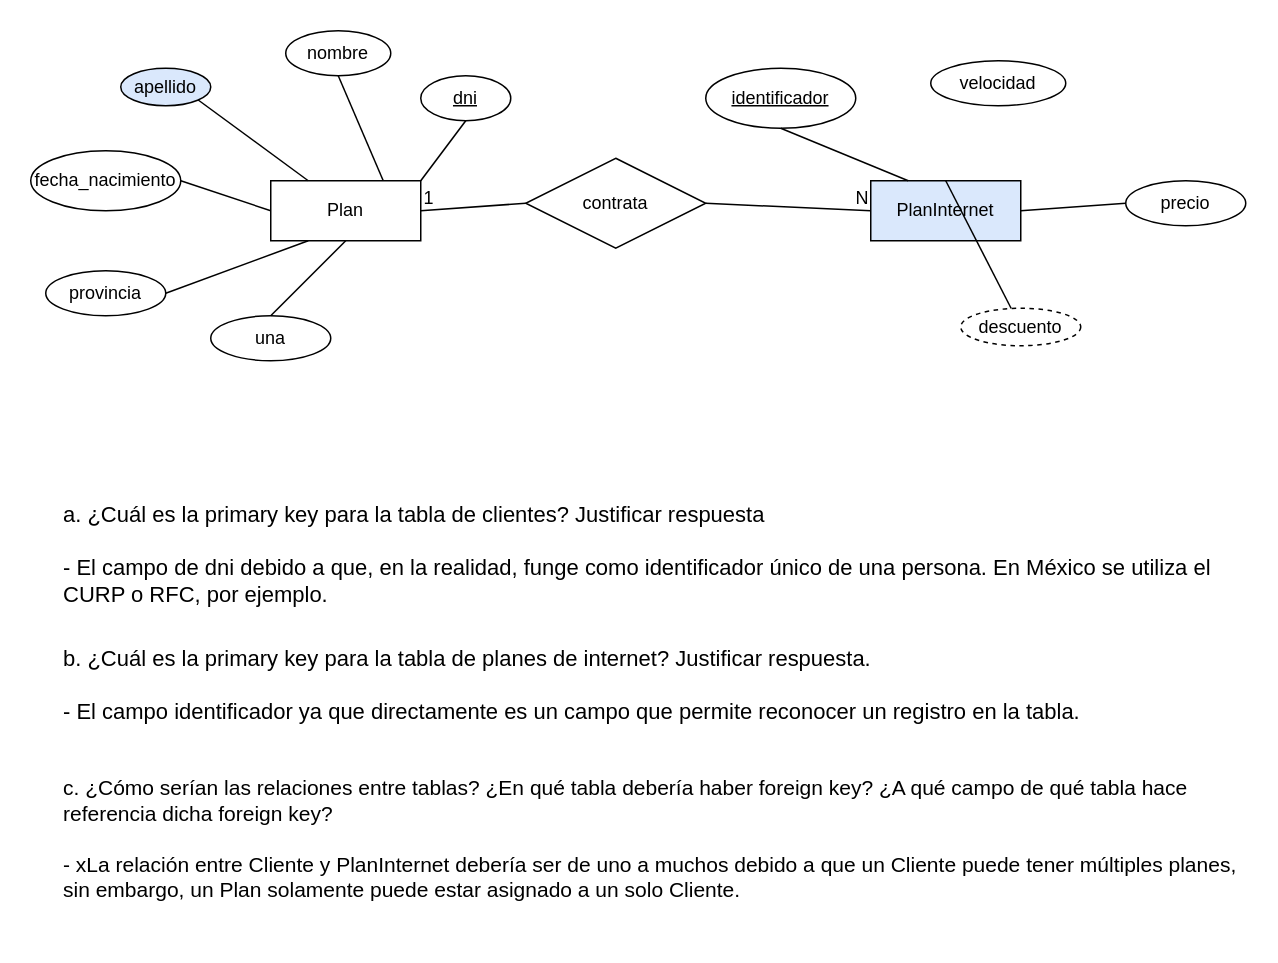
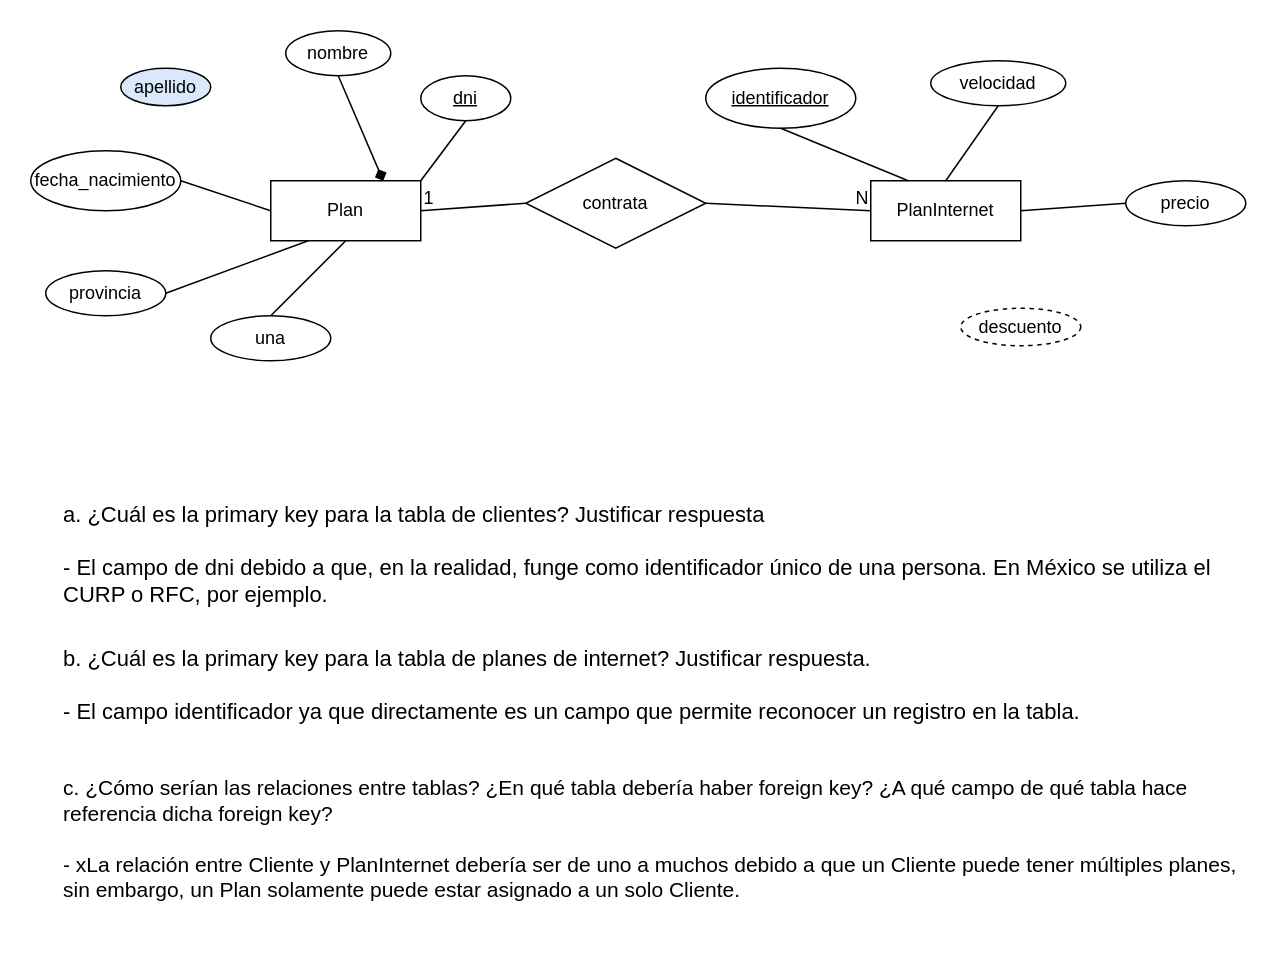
(253, 140) -> none
(380, 174) -> (378, 169)
(946, 211) -> (946, 211)
(978, 244) -> (972, 144)
